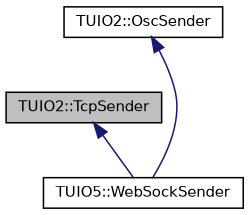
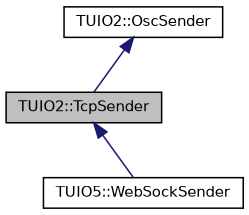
(176, 115) -> (109, 71)
